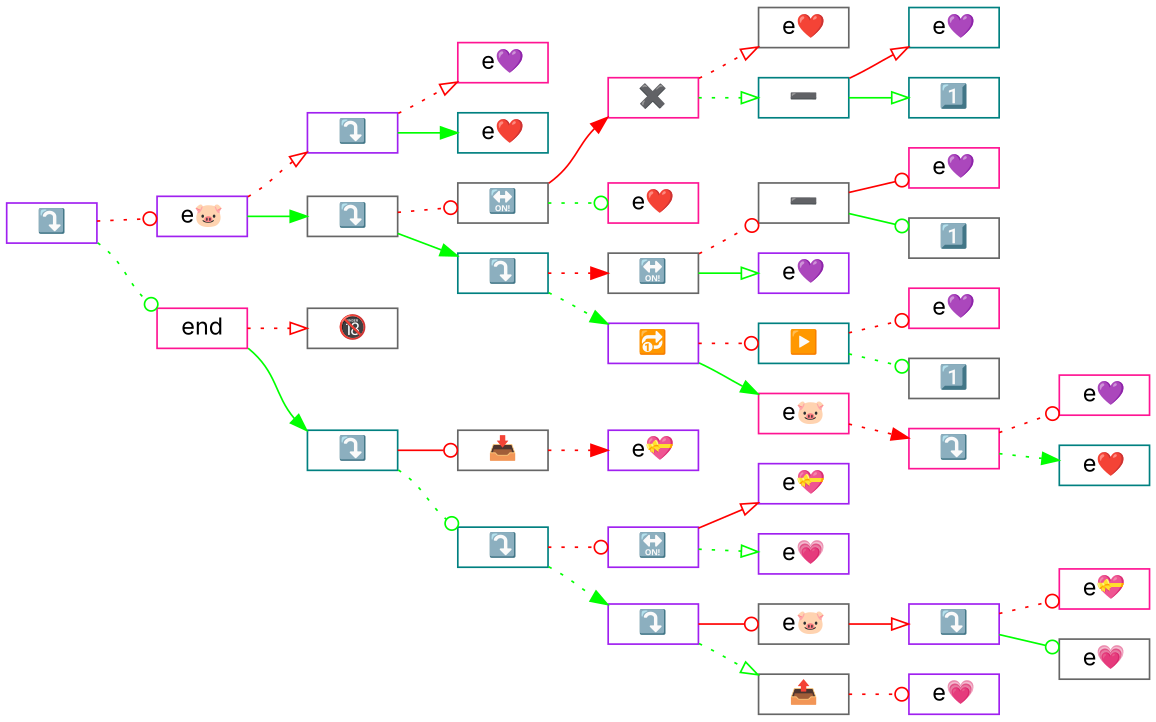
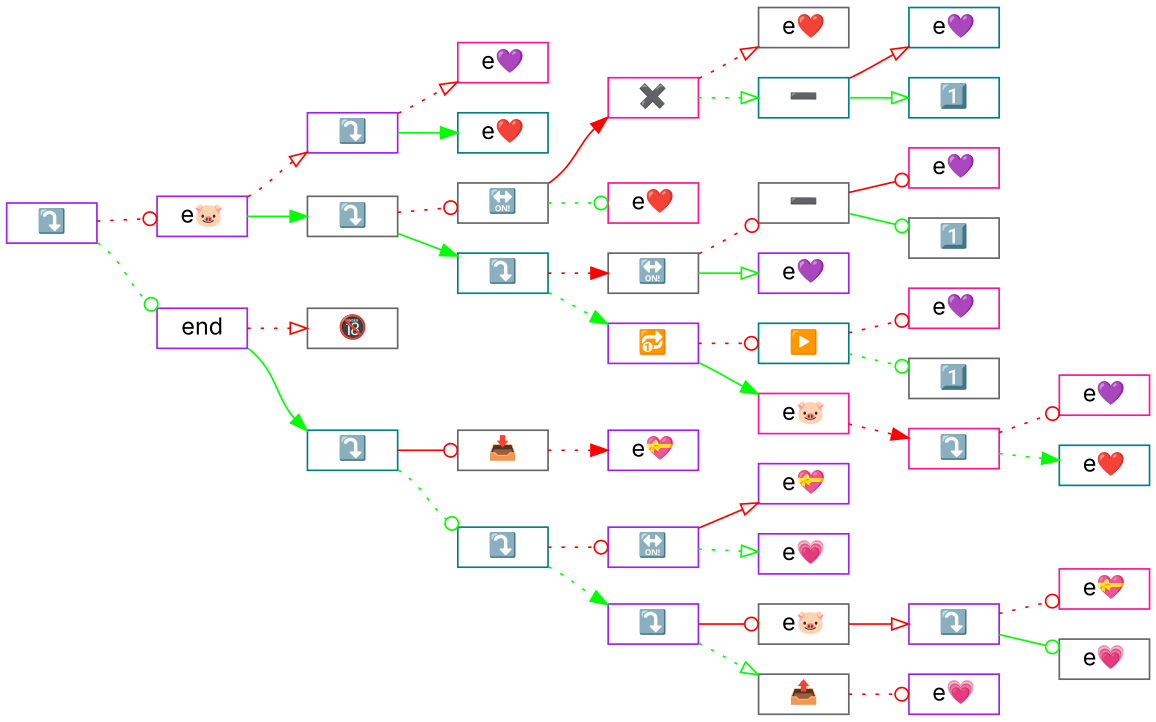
(202, 328) -> (202, 328)
